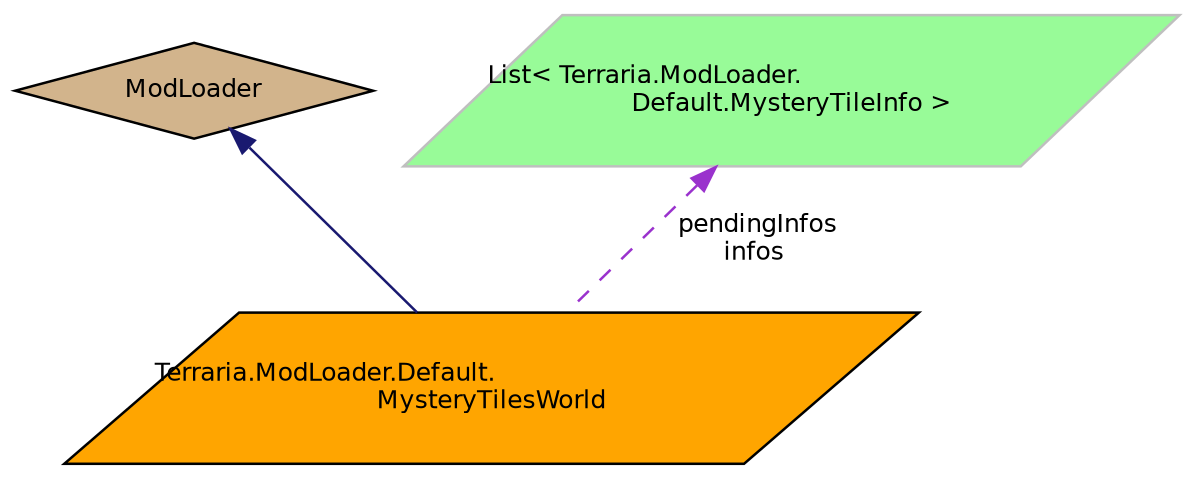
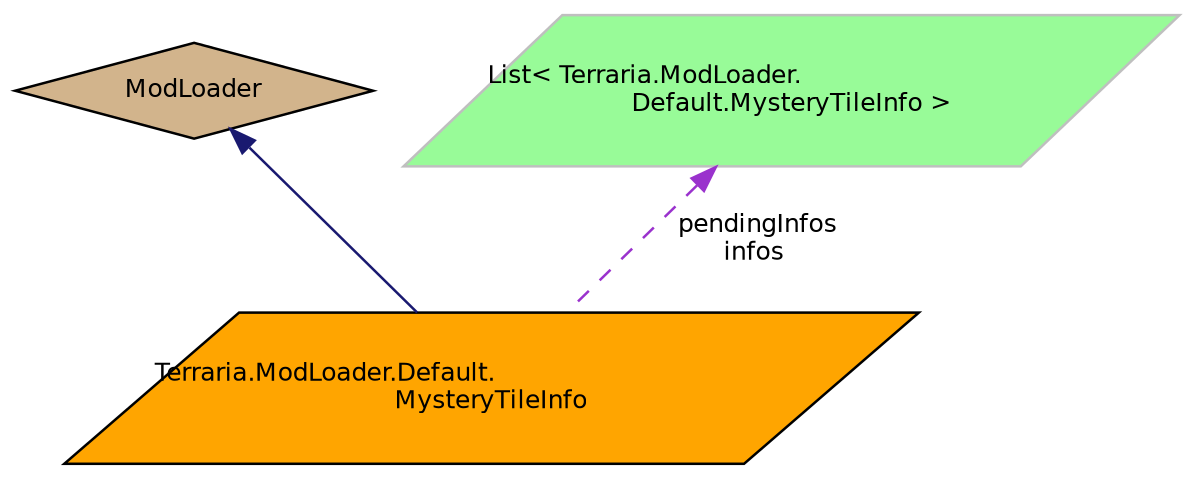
(492, 388) -> (492, 388)
